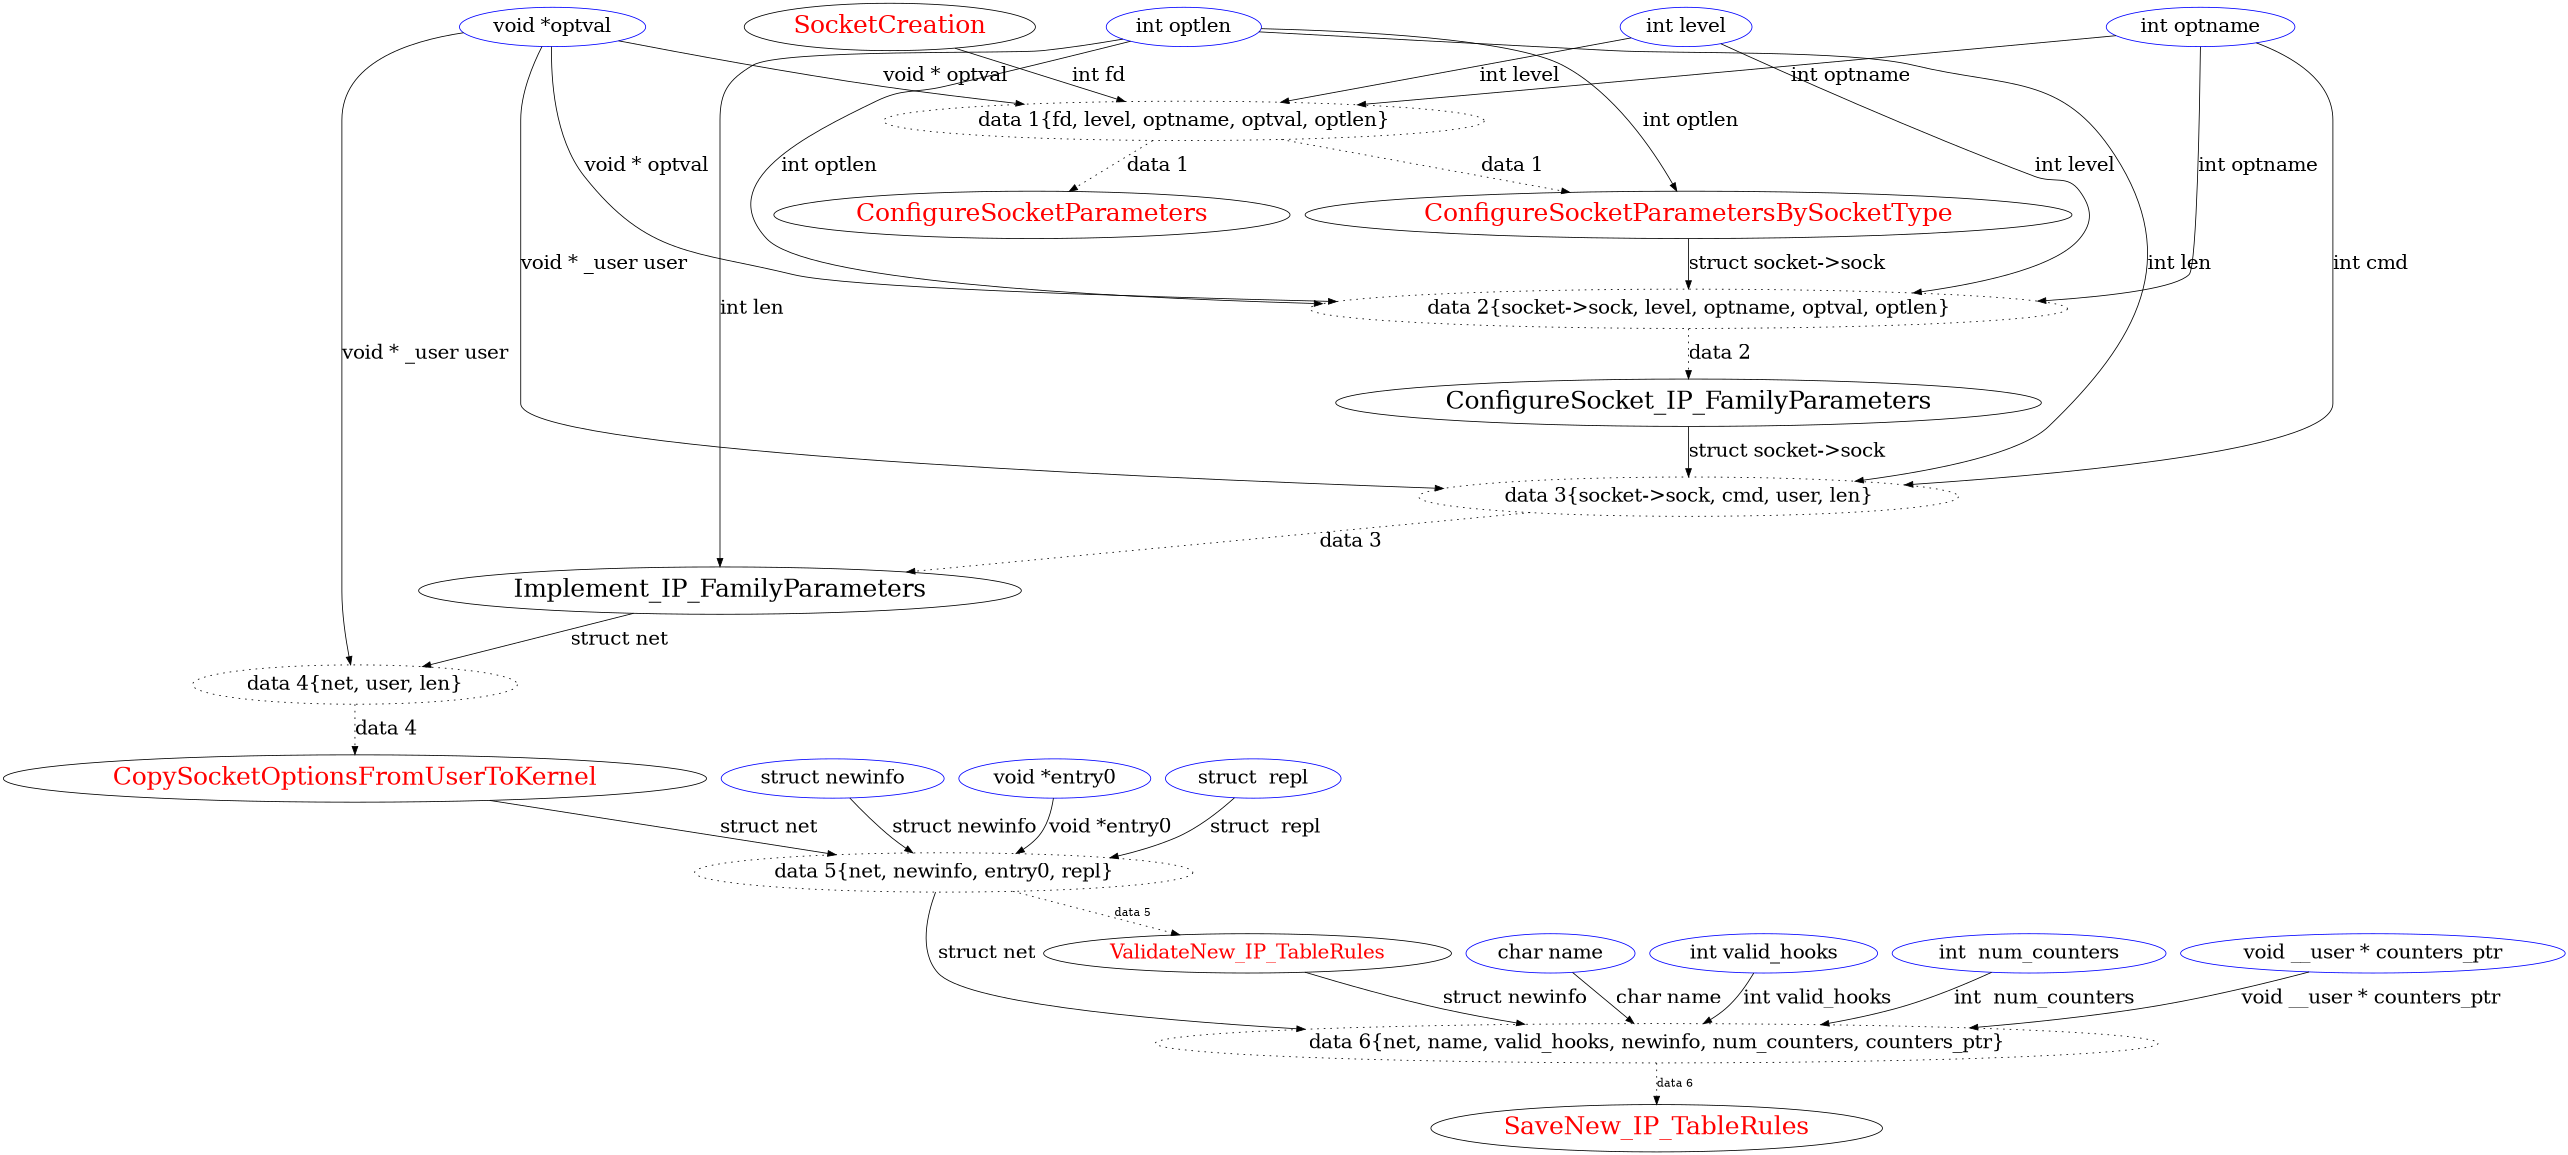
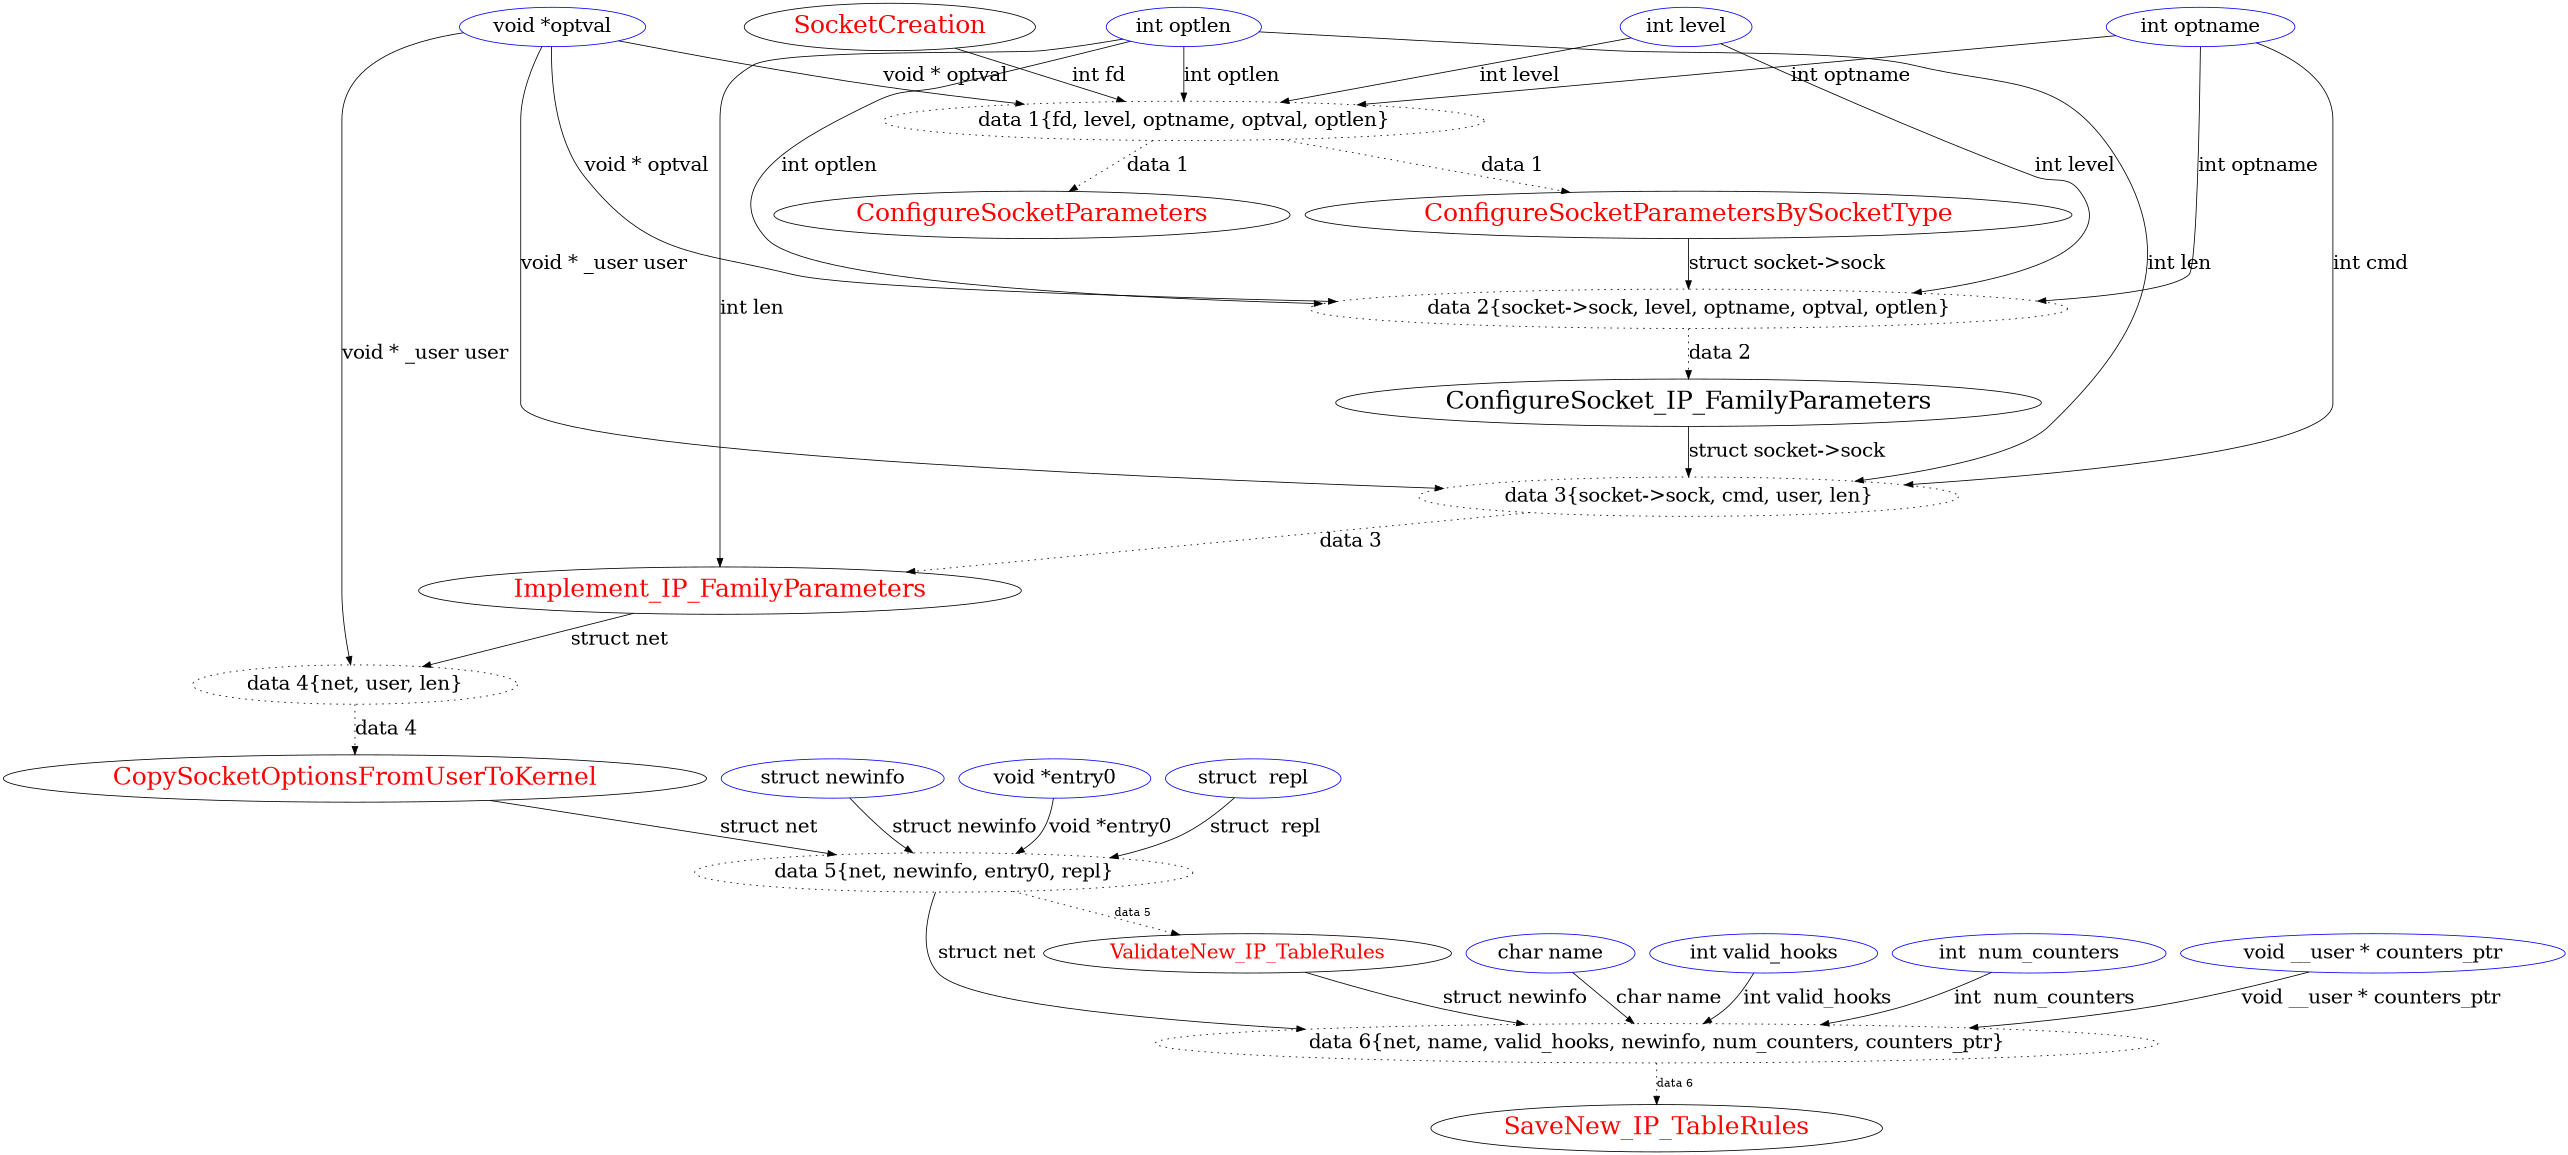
(1518, 51) -> (1184, 70)
(720, 591) -> (720, 591)
